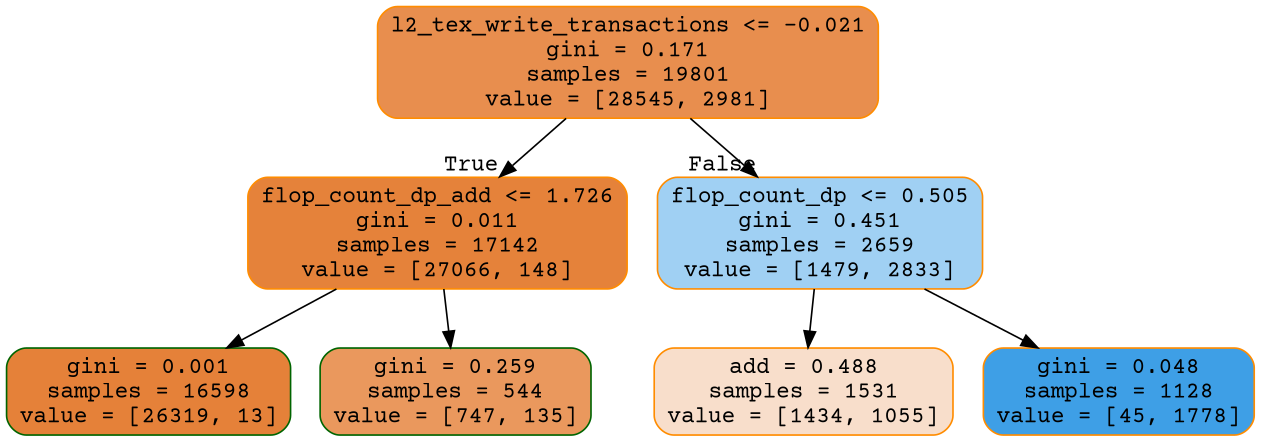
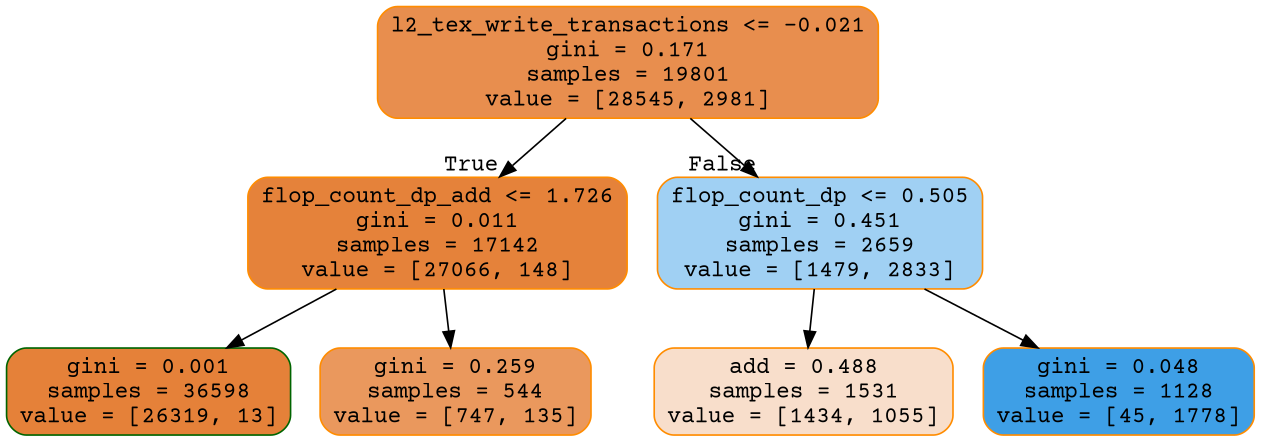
(149, 392) -> (149, 392)
(456, 392) -> (456, 392)
